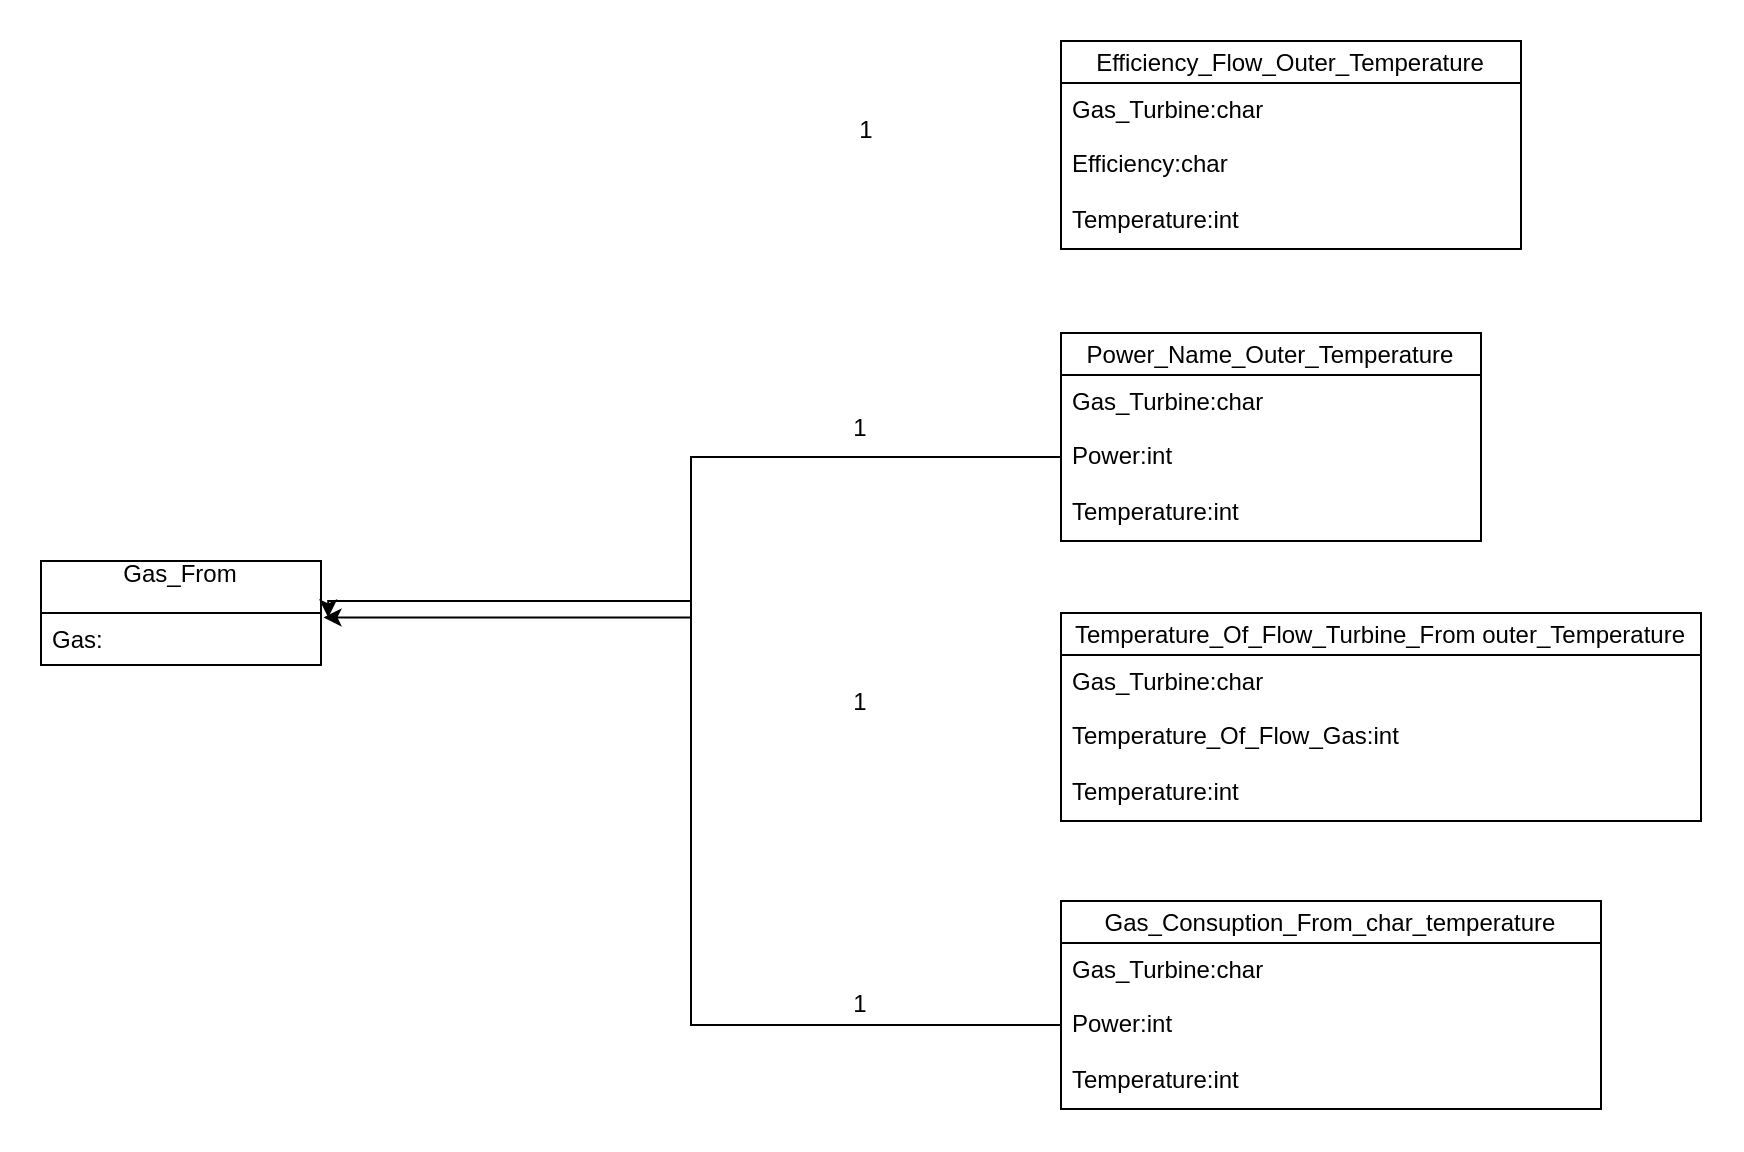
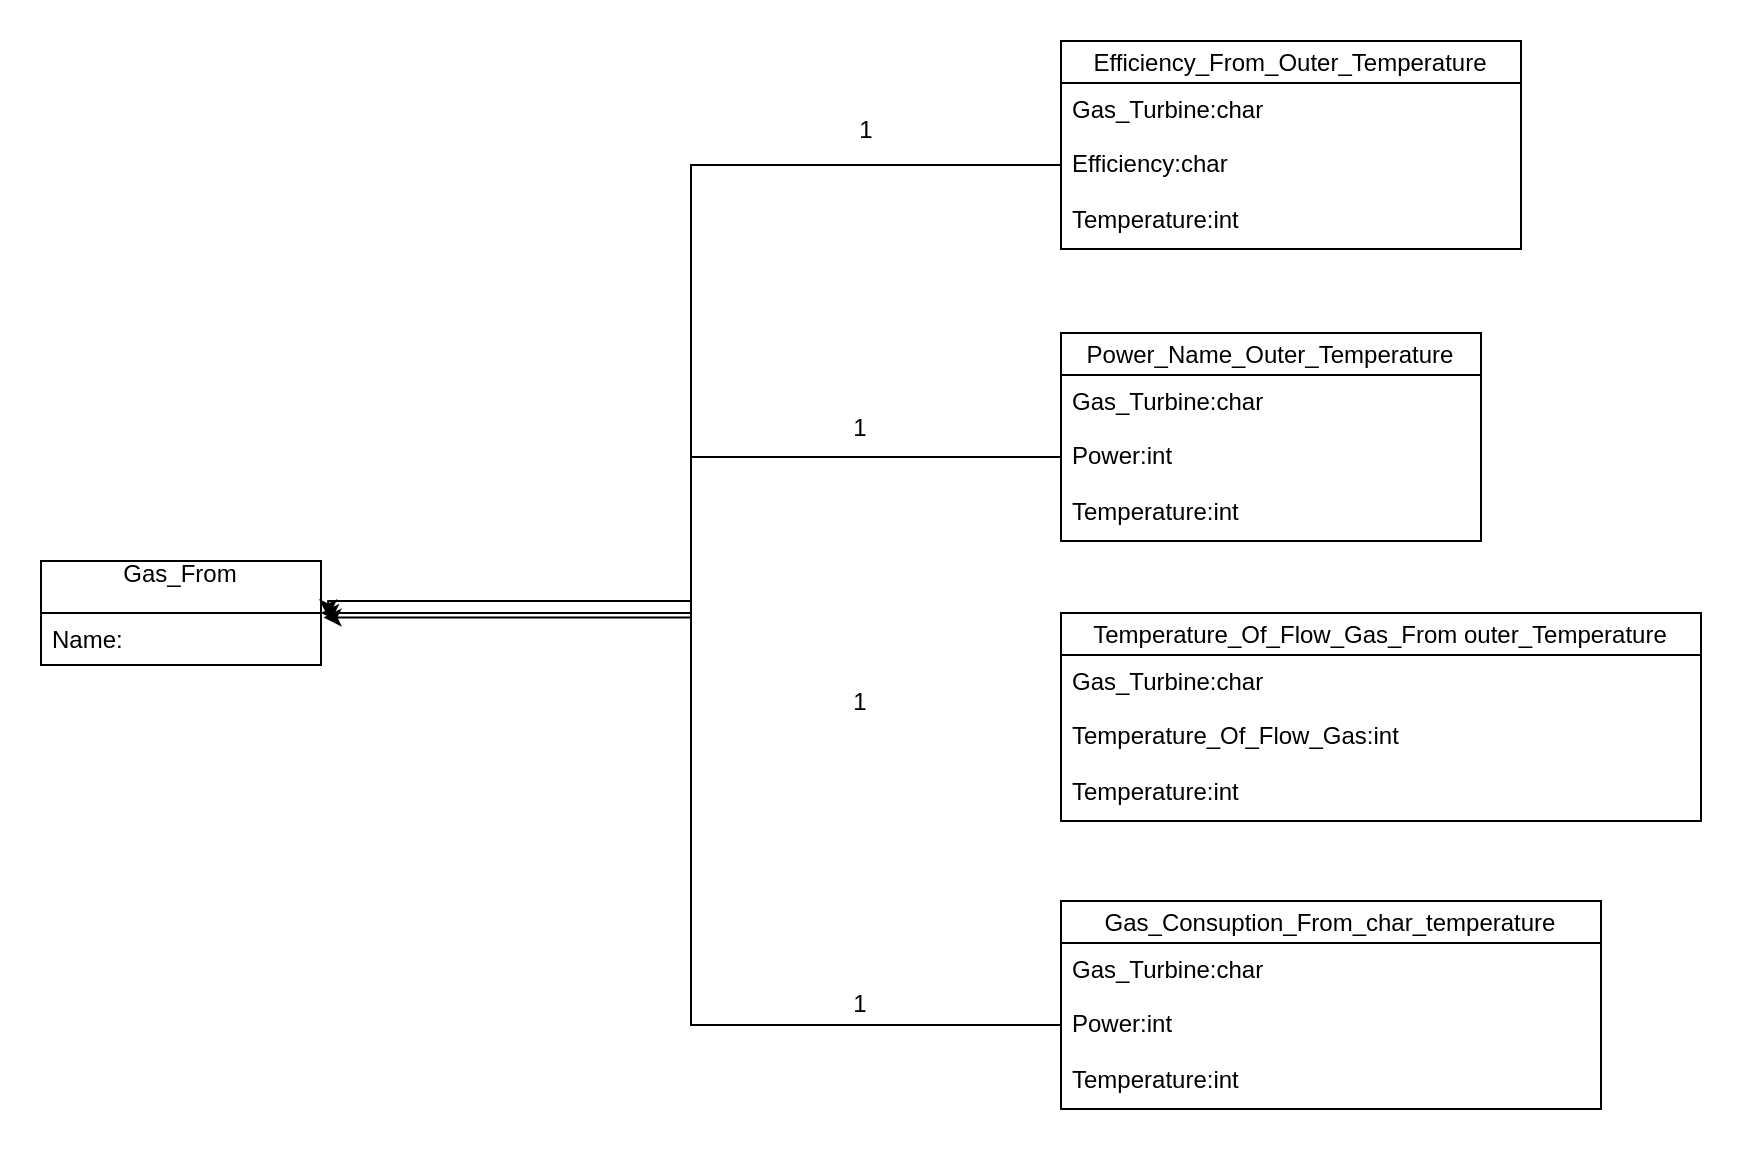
(1290, 63) -> (1290, 63)
none -> (732, 165)
(1380, 635) -> (1380, 635)
(76, 640) -> (82, 640)
